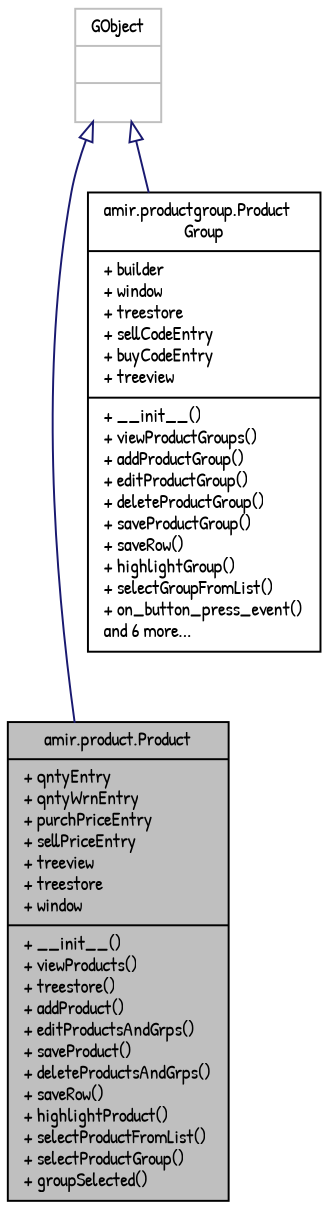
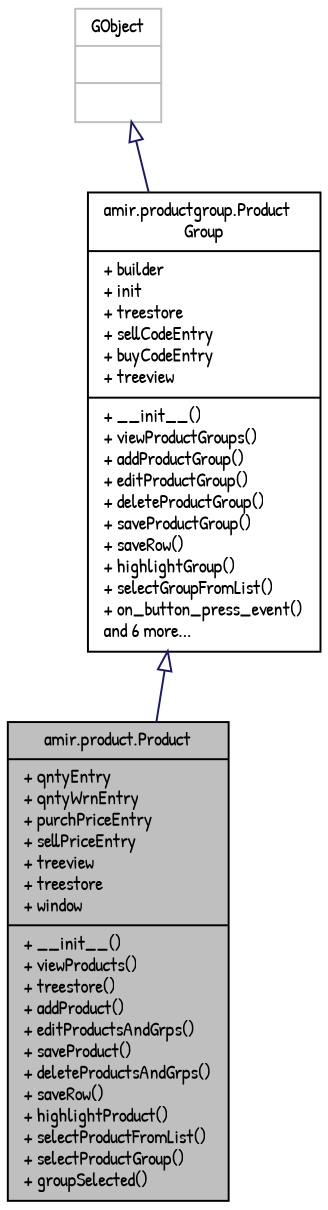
(134, 291) -> (123, 291)
(53, 430) -> (160, 697)
